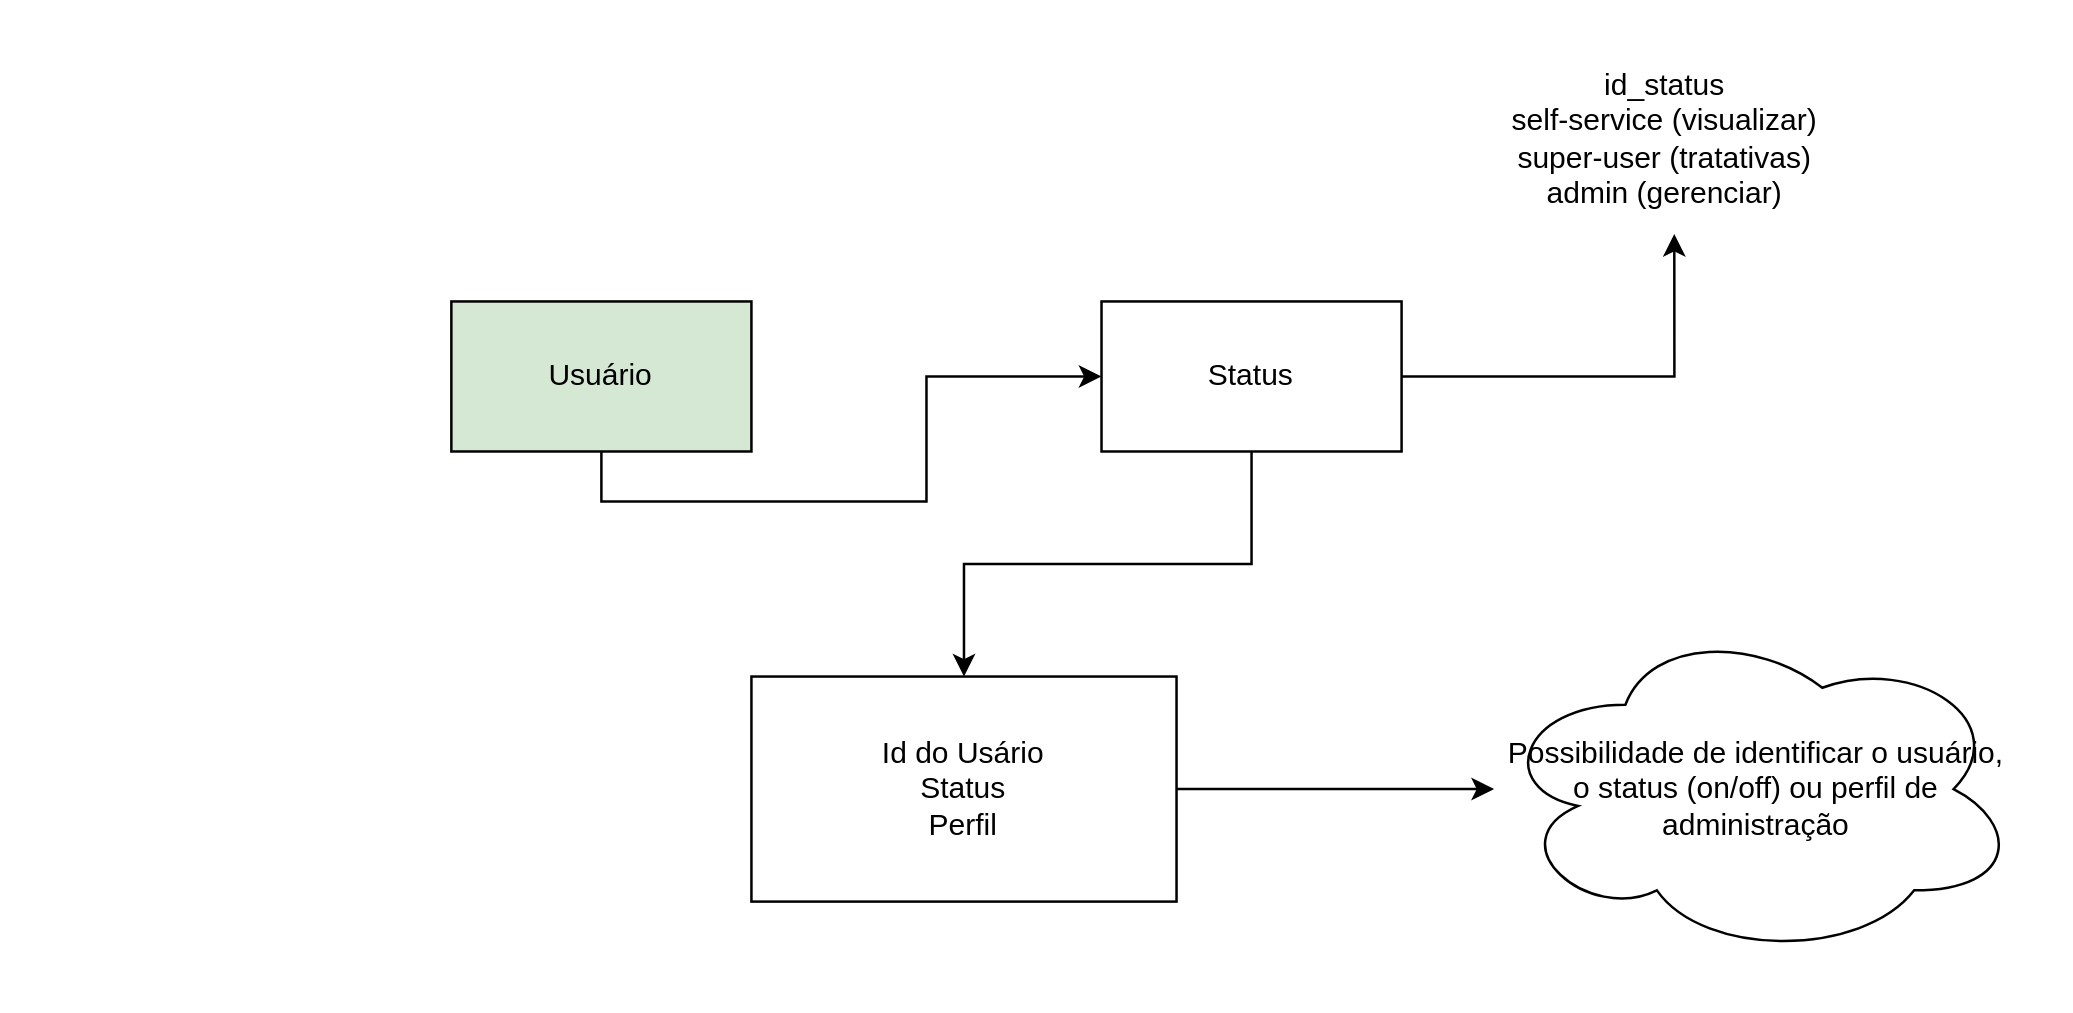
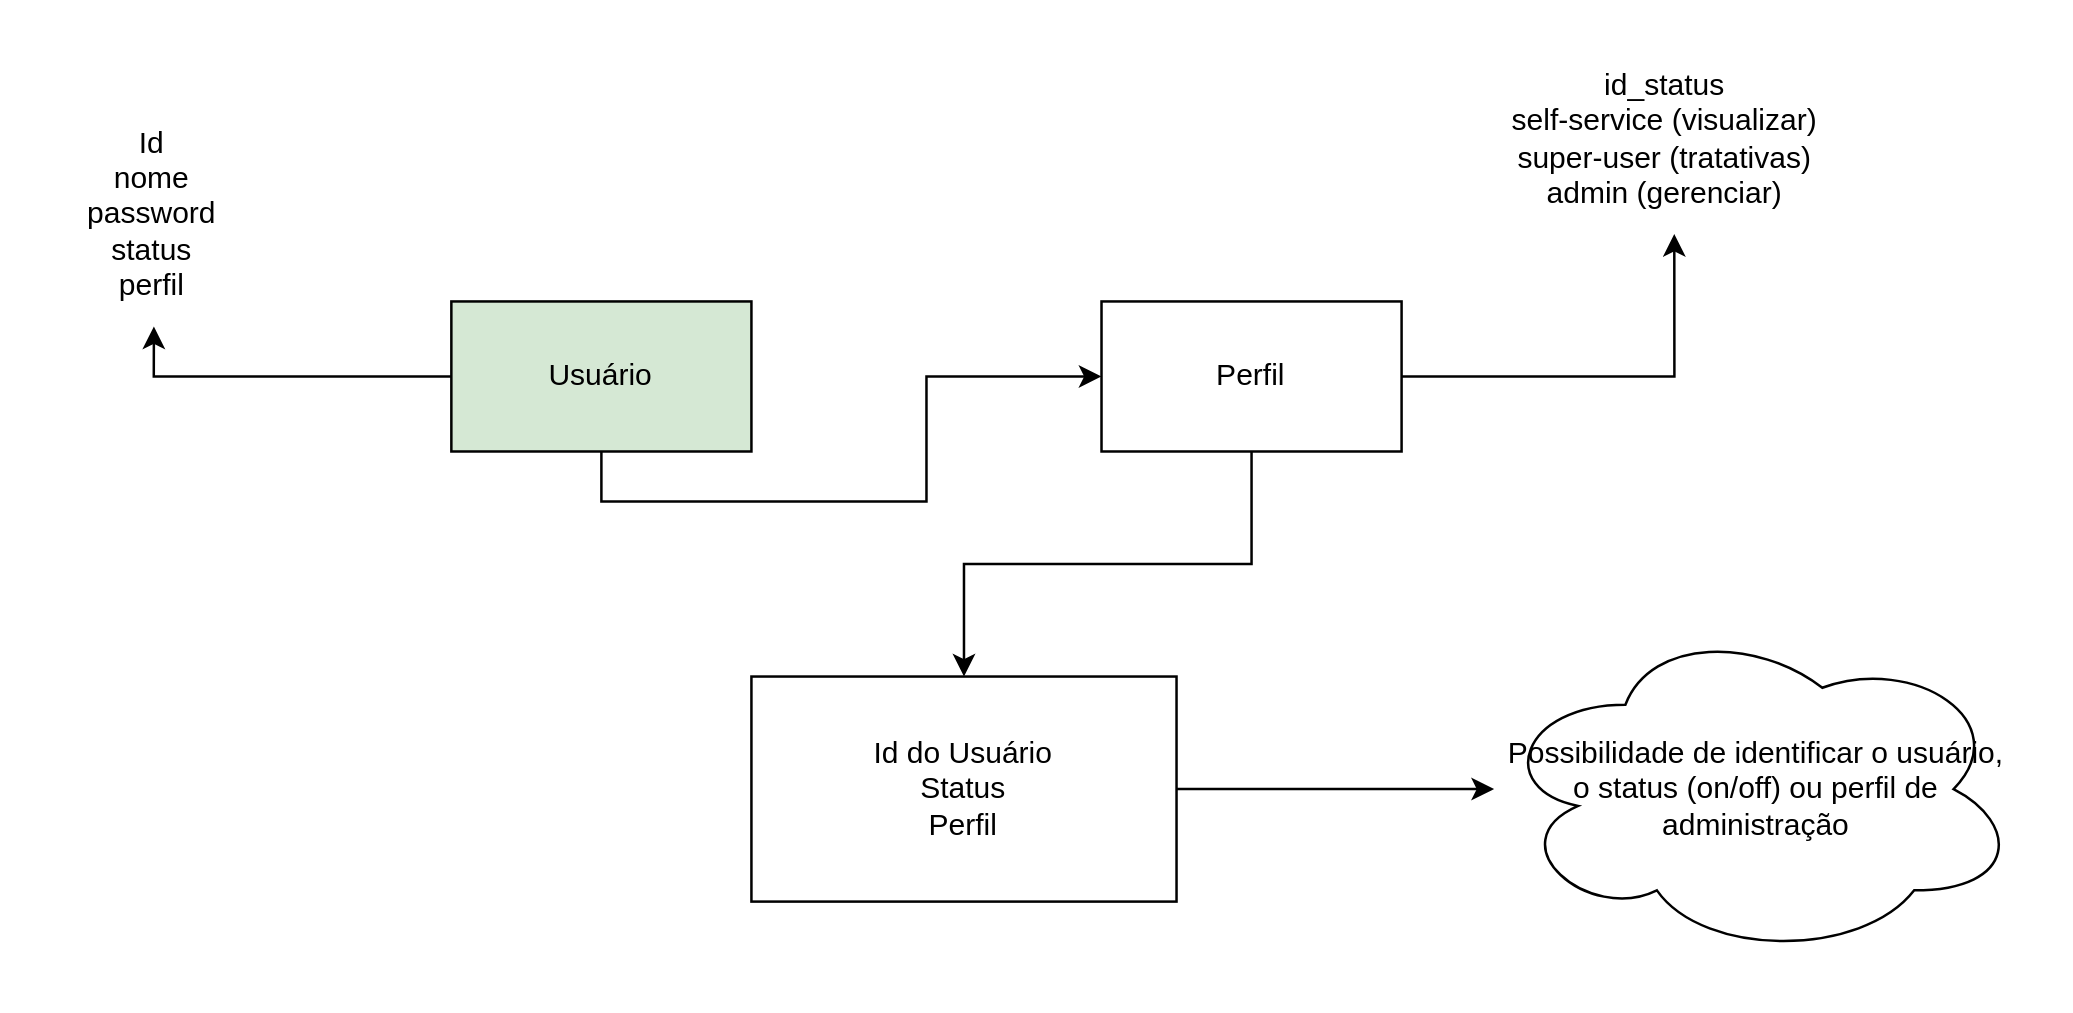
none -> (151, 214)
none -> (286, 376)
(1251, 376) -> (1251, 376)
(964, 789) -> (964, 789)
